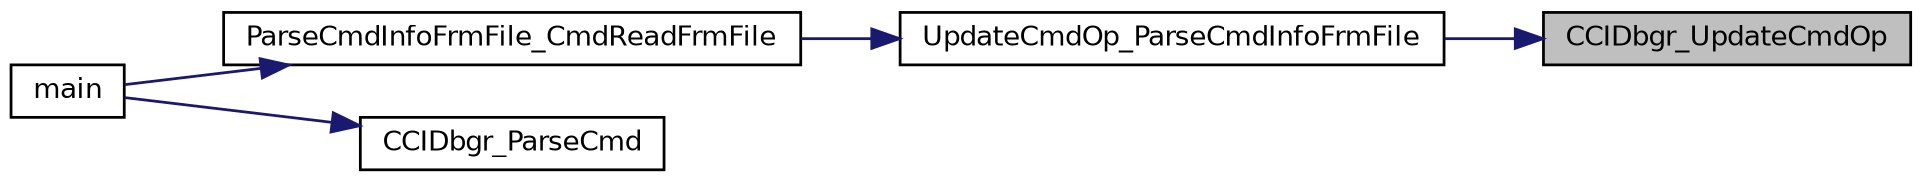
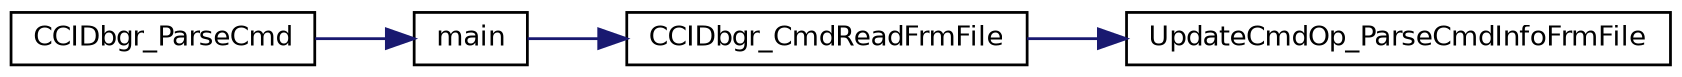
(512, 39) -> (827, 39)
(1727, 39) -> none
(228, 110) -> (351, 39)
